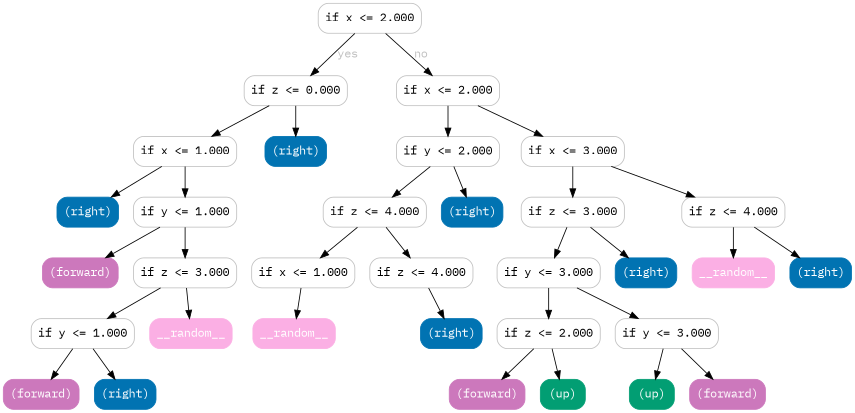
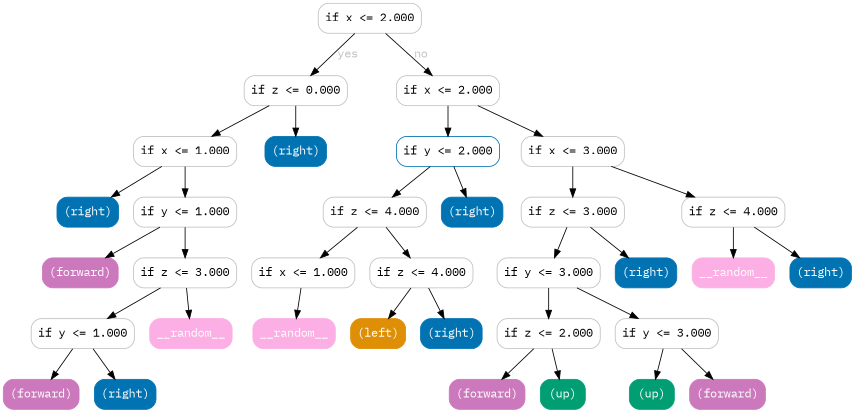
(448, 151) -> (448, 151)
none -> (378, 334)
